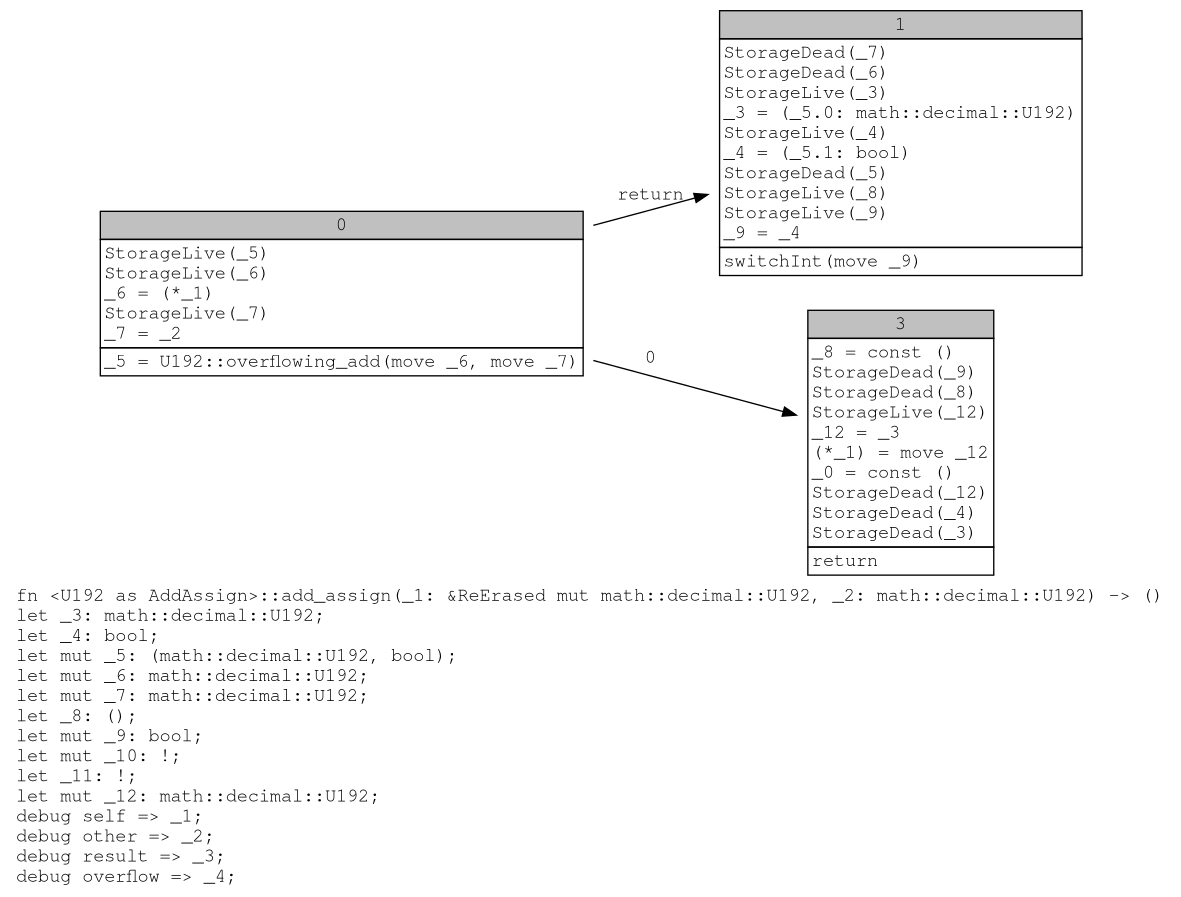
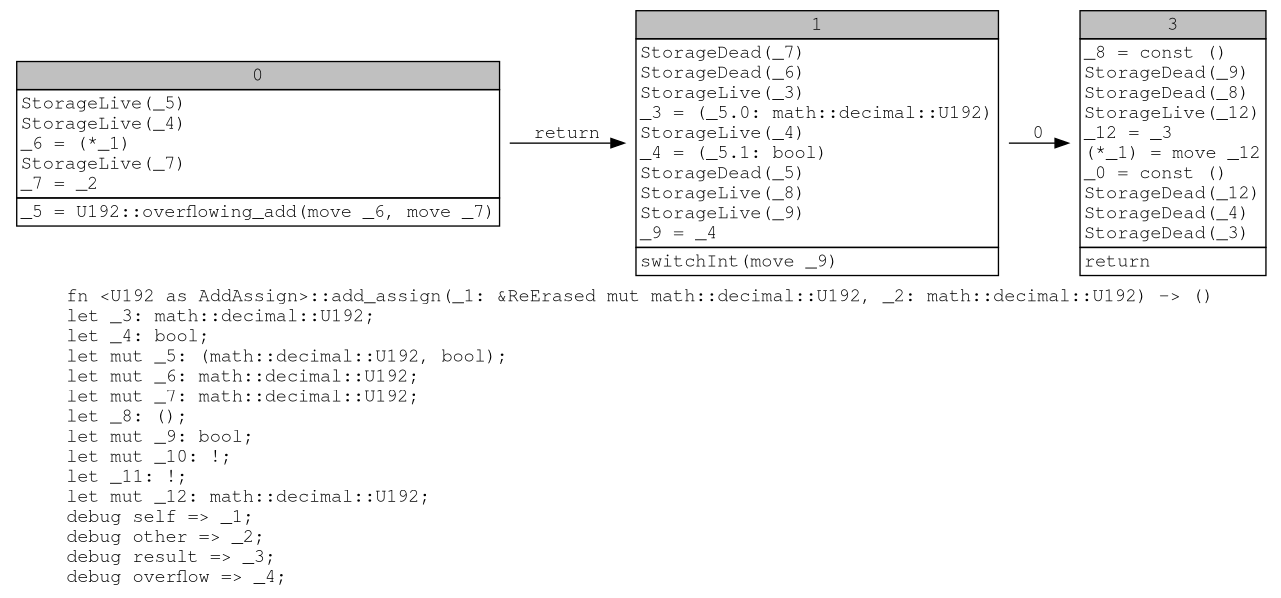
(187, 273) -> (104, 123)
(688, 386) -> (1032, 143)
